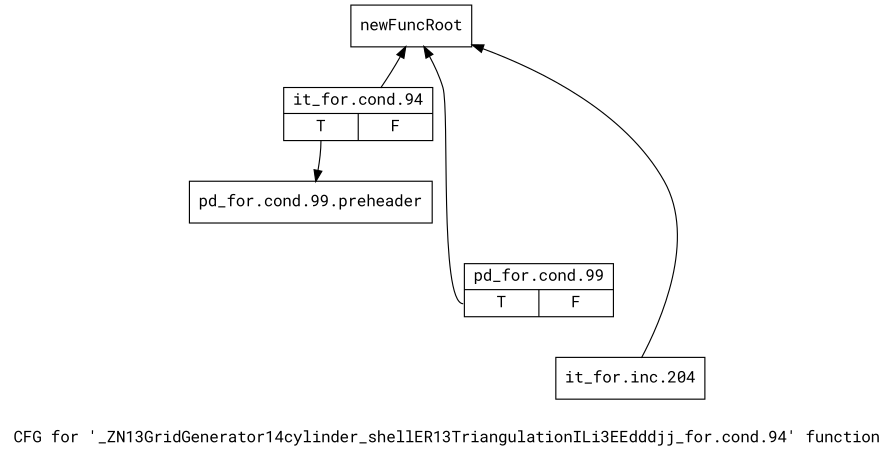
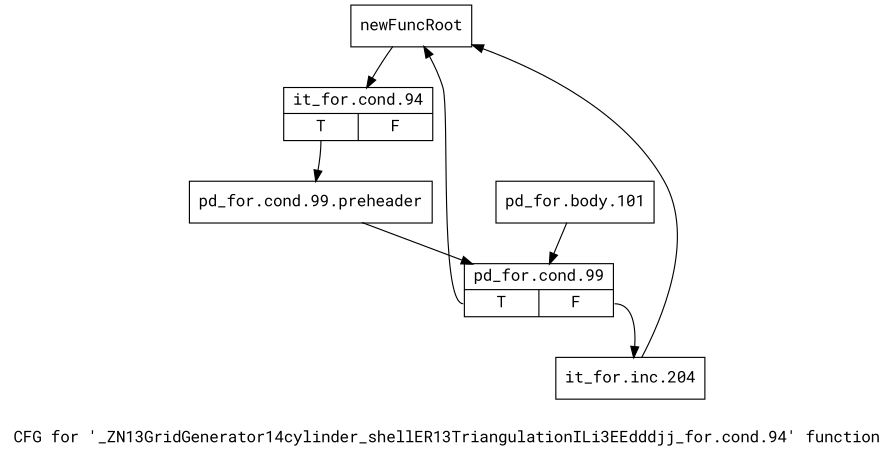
(391, 73) -> (382, 62)
none -> (575, 202)
none -> (412, 241)
none -> (633, 320)
